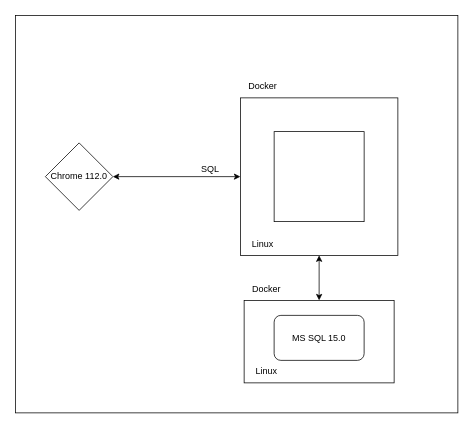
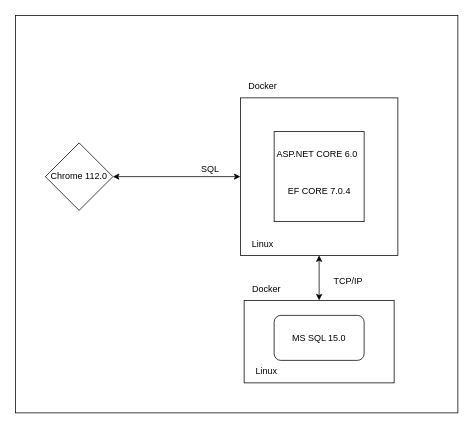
none -> (317, 154)
none -> (319, 192)
none -> (348, 282)
